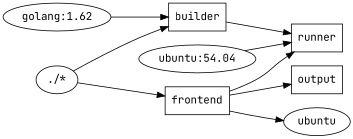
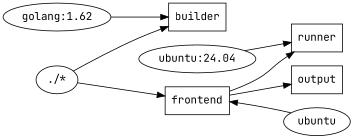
(255, 27) -> none
(197, 59) -> (197, 59)
(253, 116) -> (264, 107)
